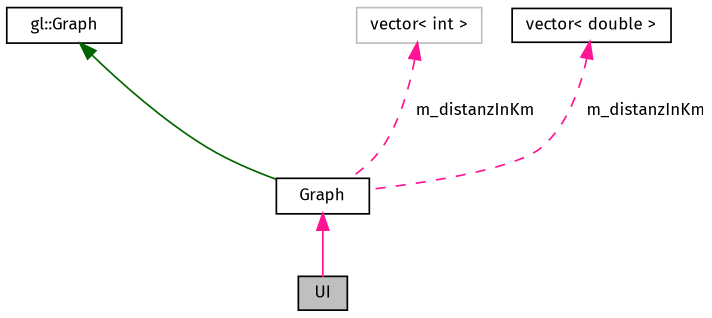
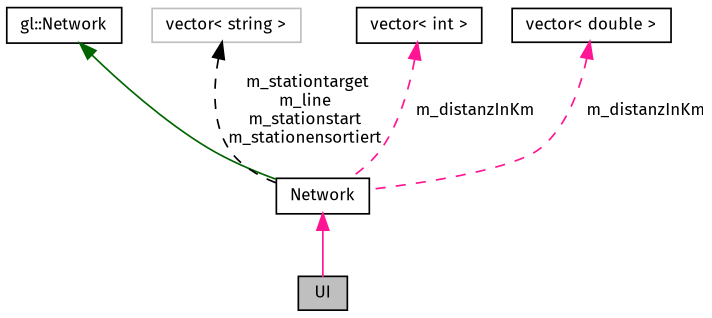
(64, 25) -> (64, 25)
none -> (226, 25)
(419, 25) -> (419, 25)
(323, 196) -> (323, 196)
